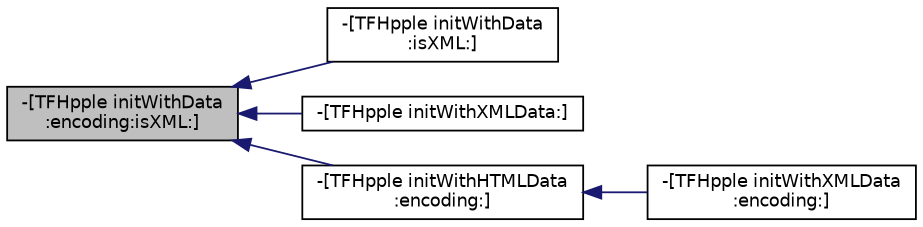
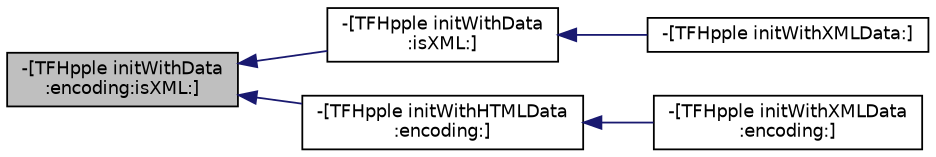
(279, 114) -> (612, 35)
